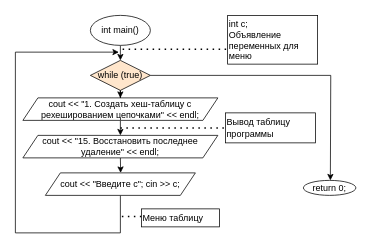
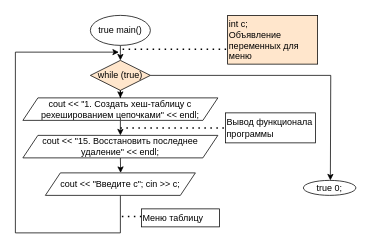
(120, 30) -> (120, 30)
(273, 40) -> (273, 40)
(271, 128) -> (271, 128)
(330, 188) -> (330, 188)
